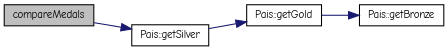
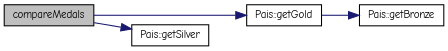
(222, 26) -> (165, 15)
